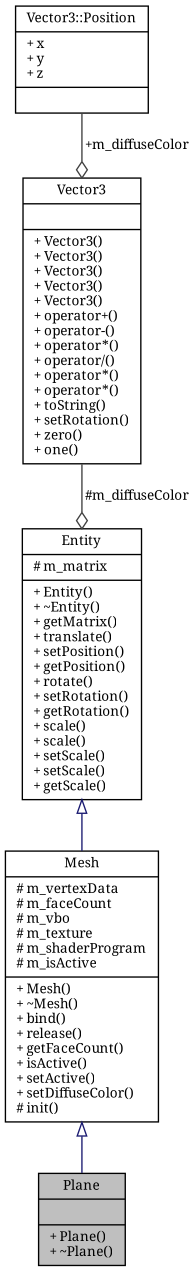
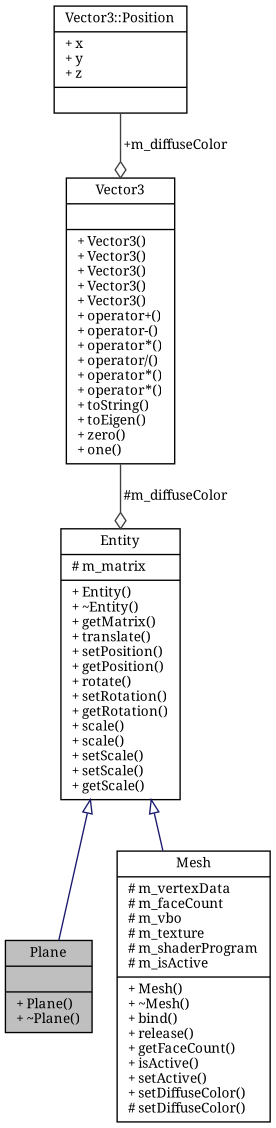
(82, 420) -> (112, 420)
(38, 1108) -> (188, 1108)
(82, 1155) -> (73, 877)
